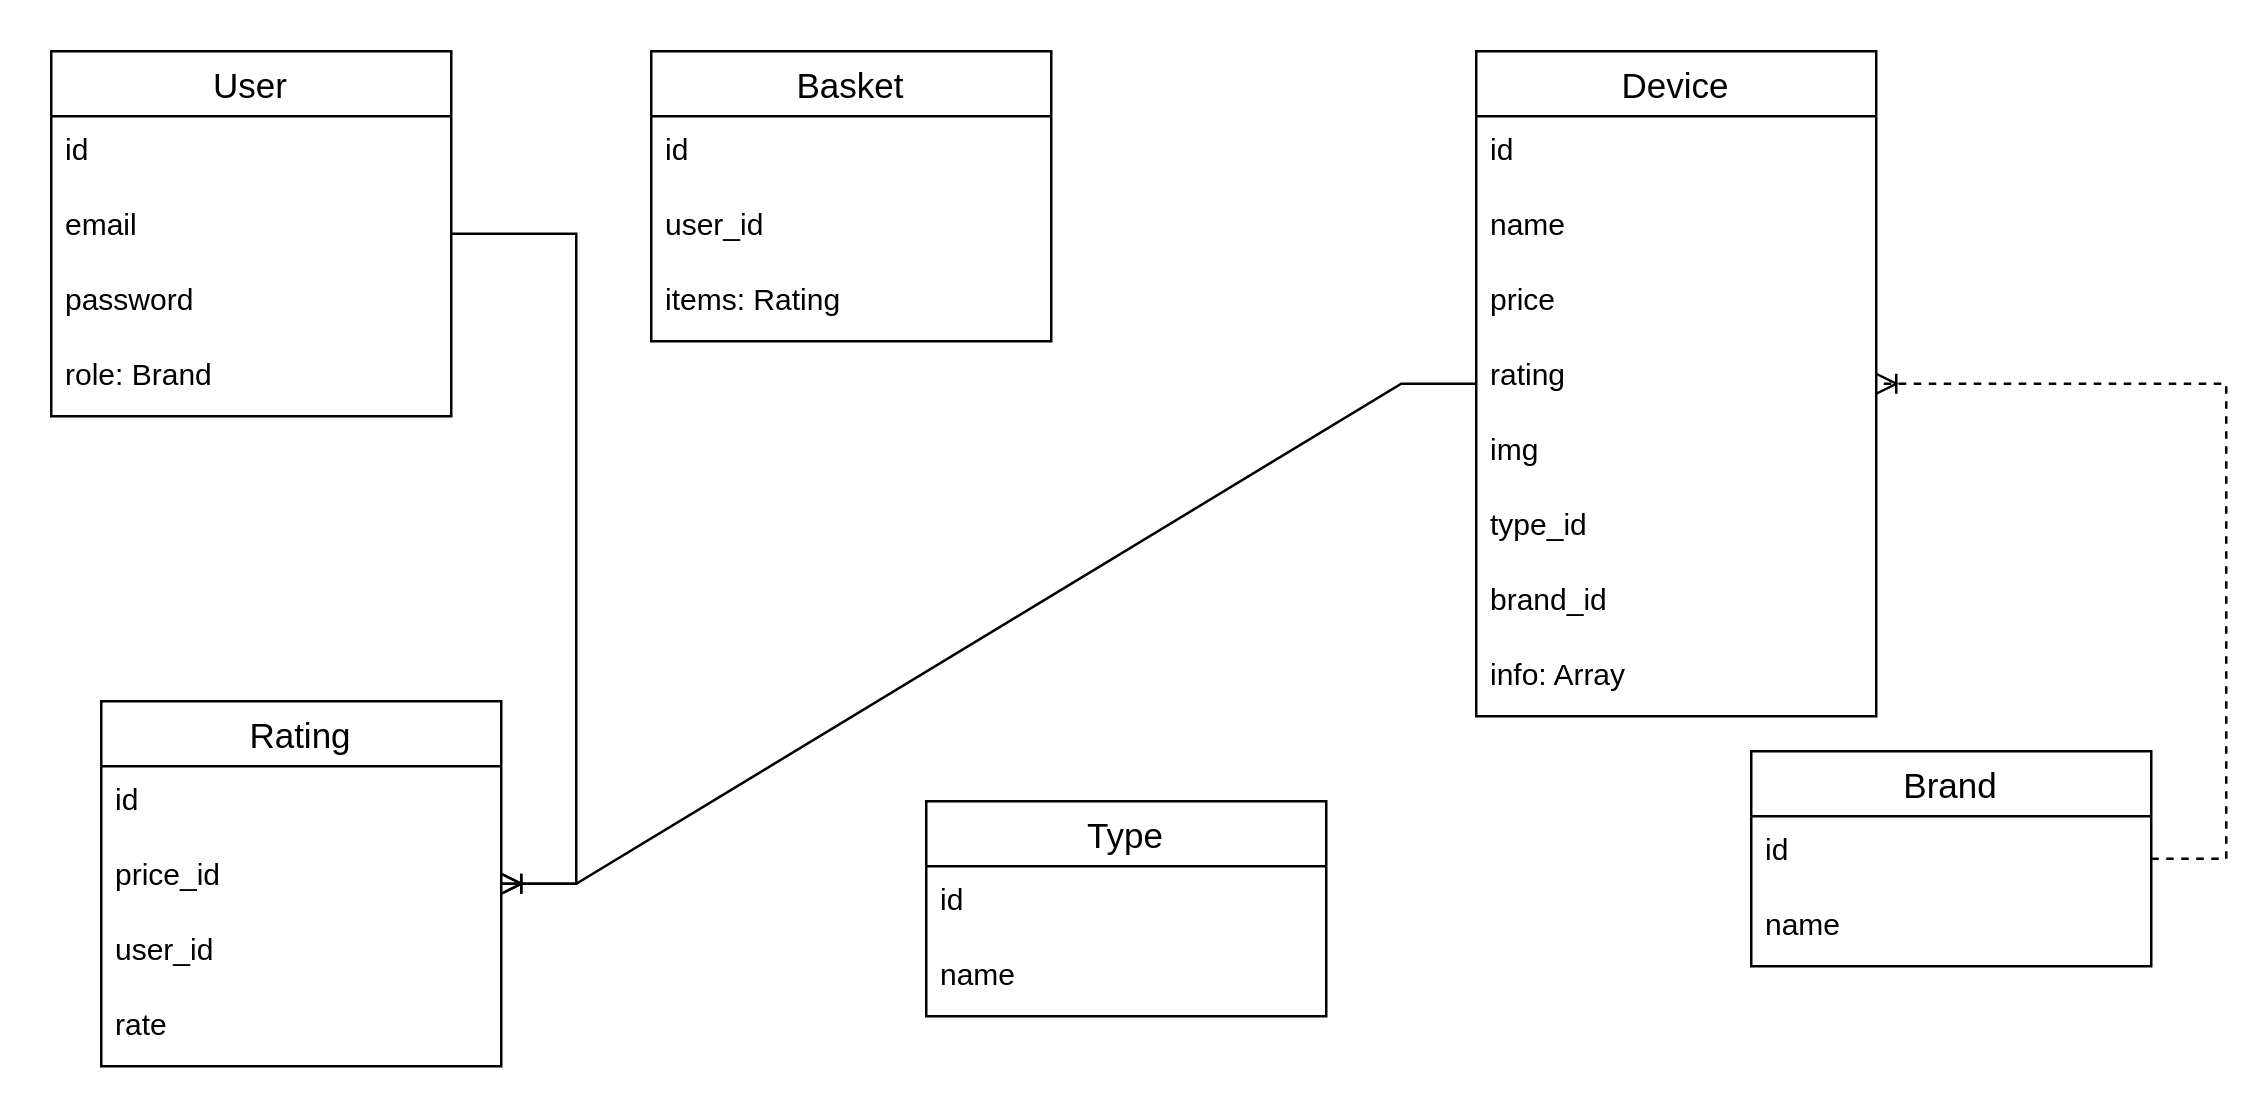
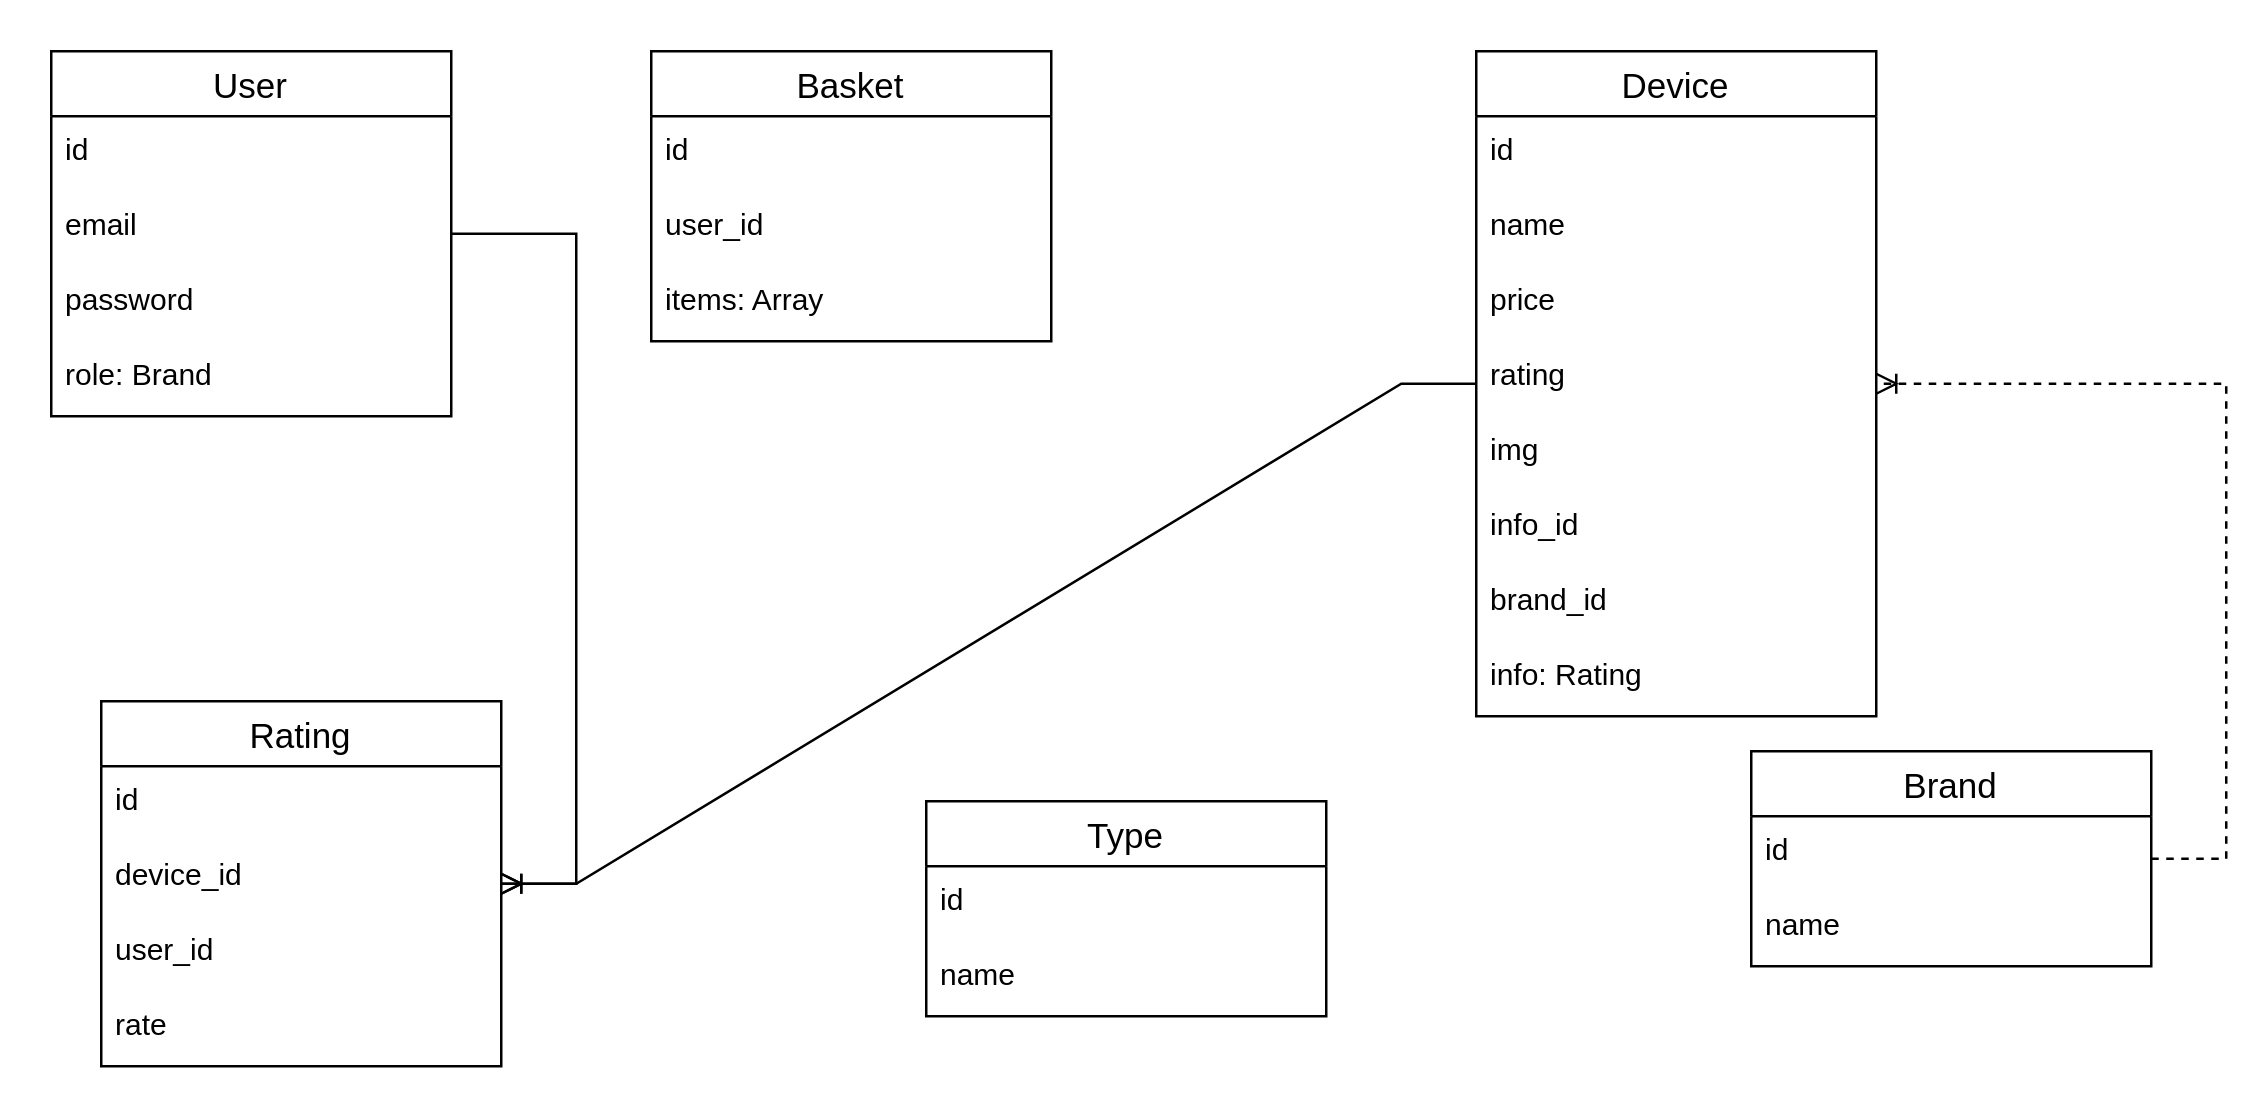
(759, 300) -> (754, 300)
(1545, 525) -> (1541, 525)
(1571, 675) -> (1575, 675)
(174, 875) -> (183, 875)
